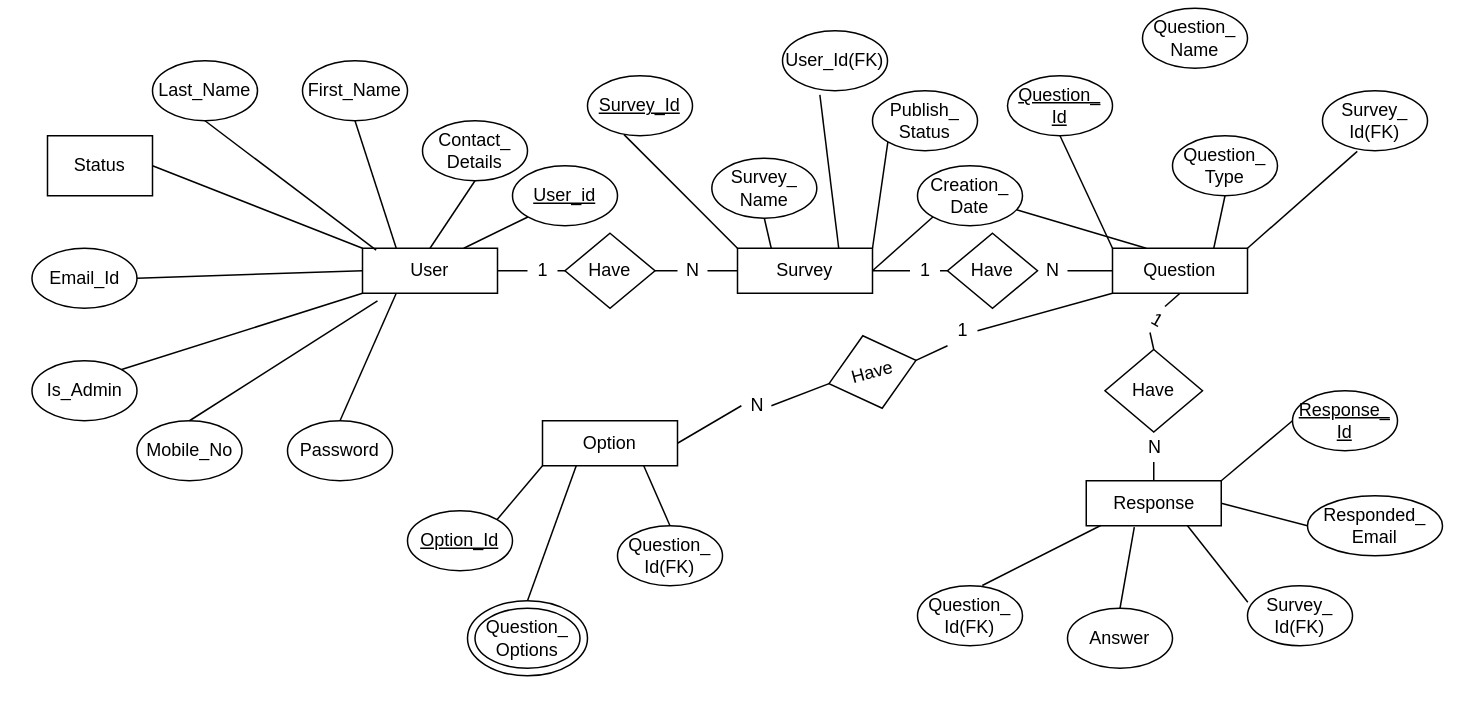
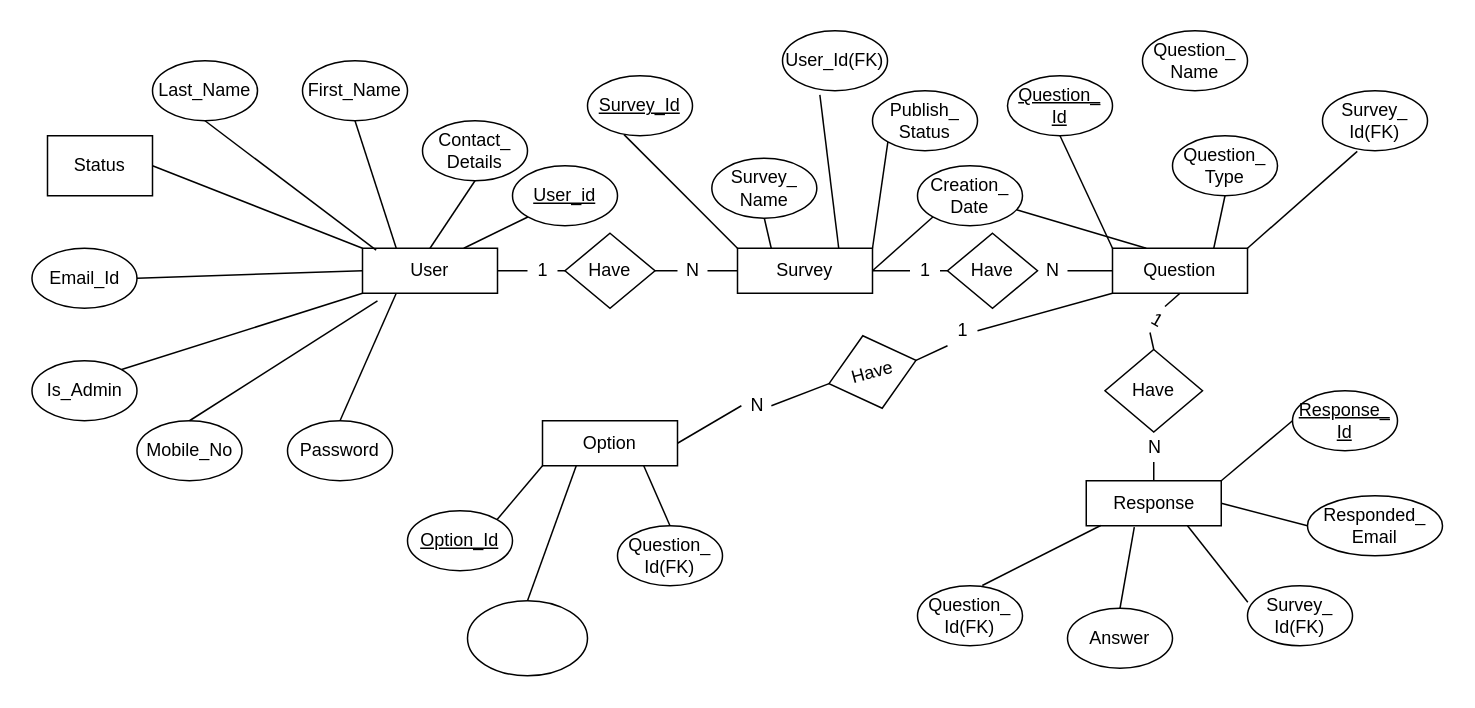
(1195, 38) -> (1195, 61)
(527, 638) -> none
